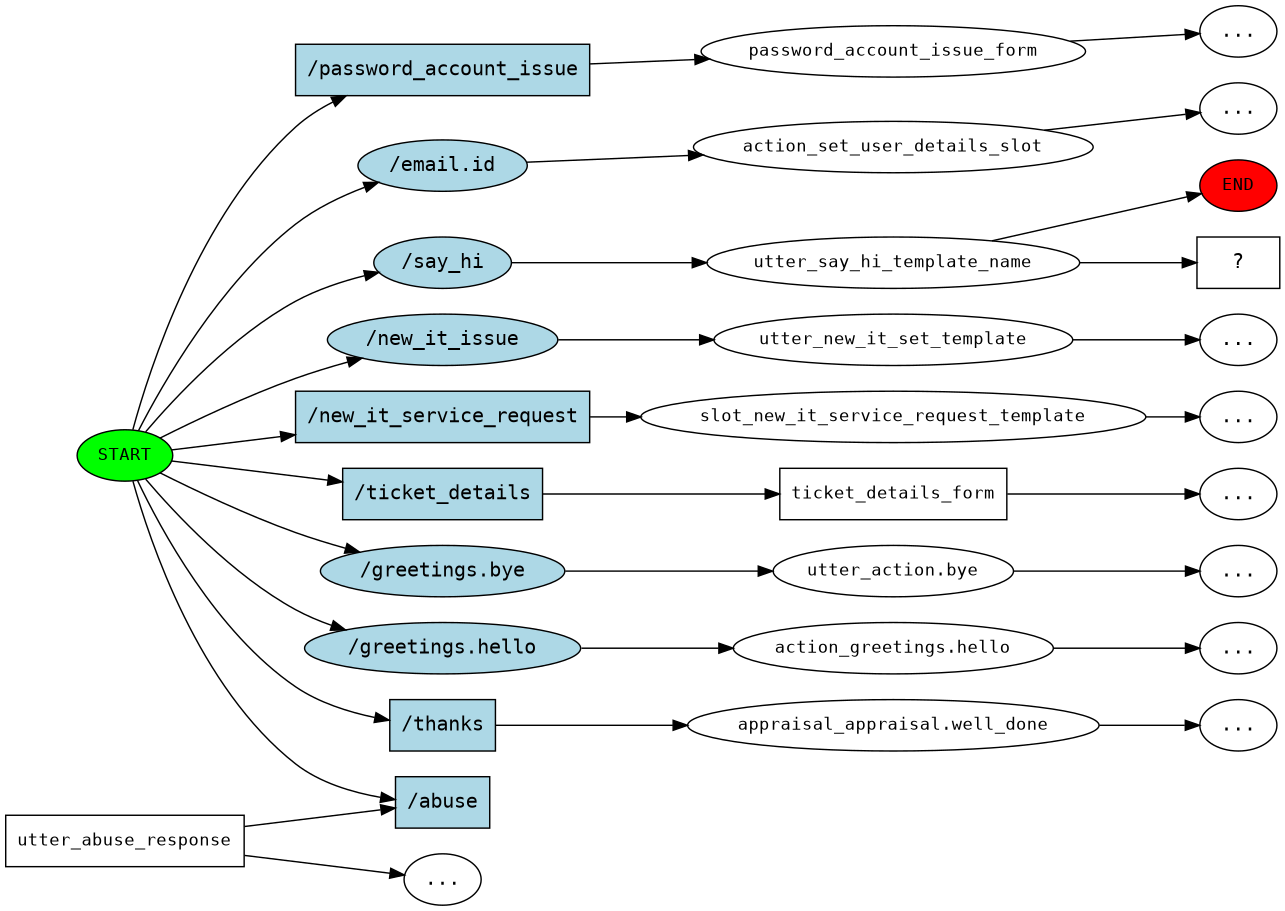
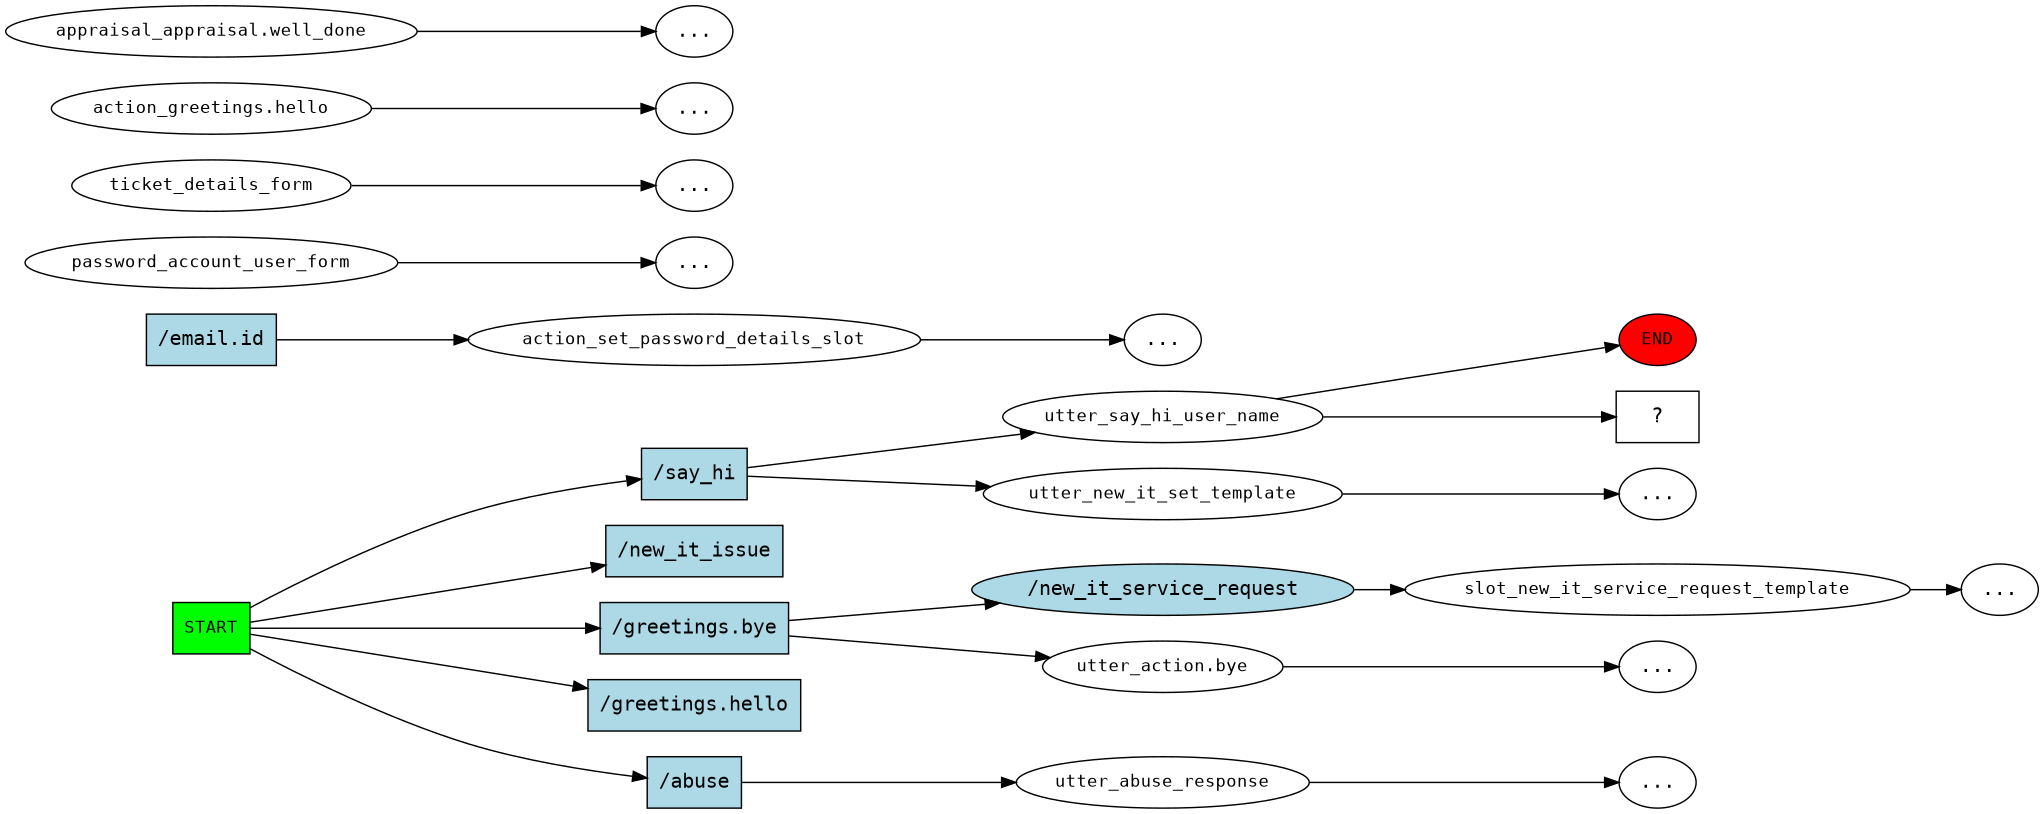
(893, 51) -> (211, 263)
(443, 70) -> none
(893, 147) -> (694, 340)
(443, 166) -> (211, 340)
(443, 263) -> (694, 474)
(893, 263) -> (1163, 417)
(231, 289) -> none
(443, 340) -> (694, 551)
(629, 340) -> (862, 481)
(443, 417) -> (1163, 590)
(226, 443) -> (887, 612)
(125, 455) -> (211, 628)
(443, 494) -> none
(893, 494) -> (211, 186)
(443, 571) -> (694, 628)
(443, 648) -> (694, 705)
(650, 648) -> none
(443, 725) -> none
(313, 818) -> (872, 782)
(125, 841) -> (1163, 782)
